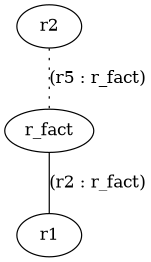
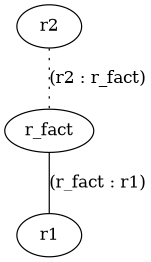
(98, 79) -> (98, 79)
(98, 183) -> (98, 183)
